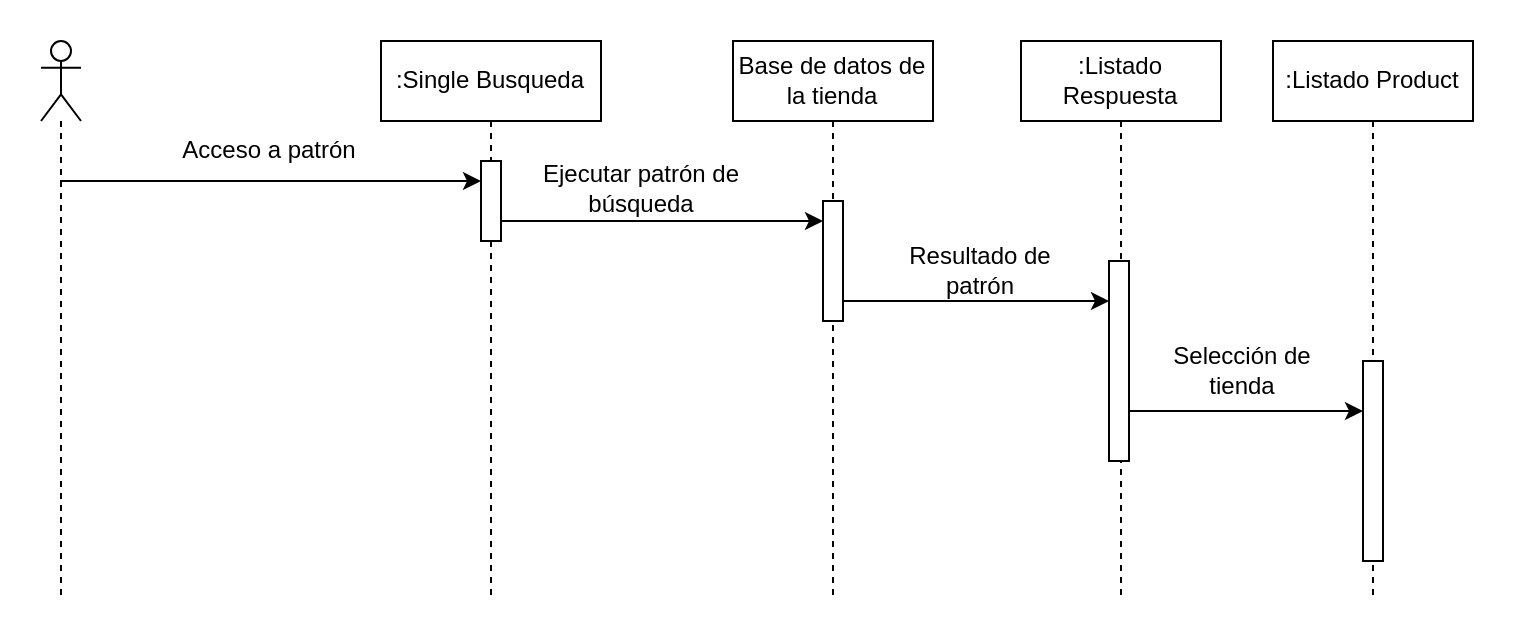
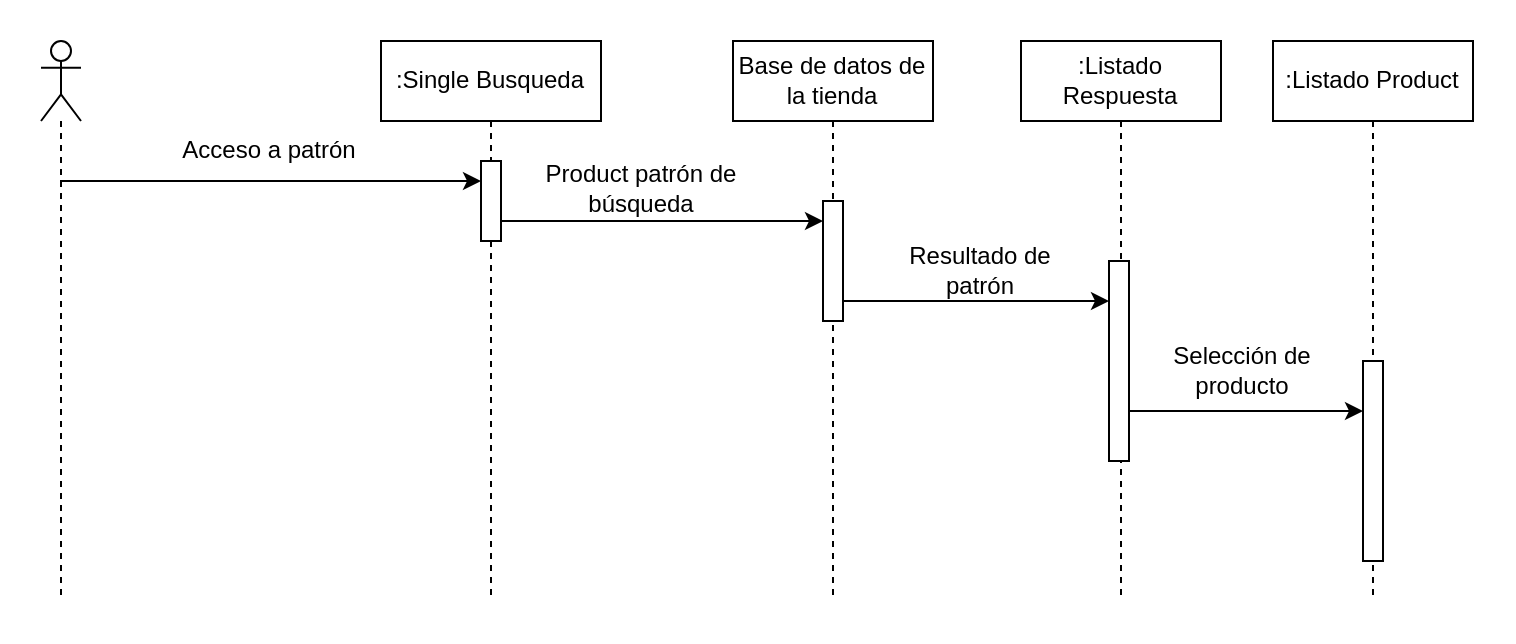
(642, 189) -> (642, 189)
(1243, 371) -> (1243, 371)
